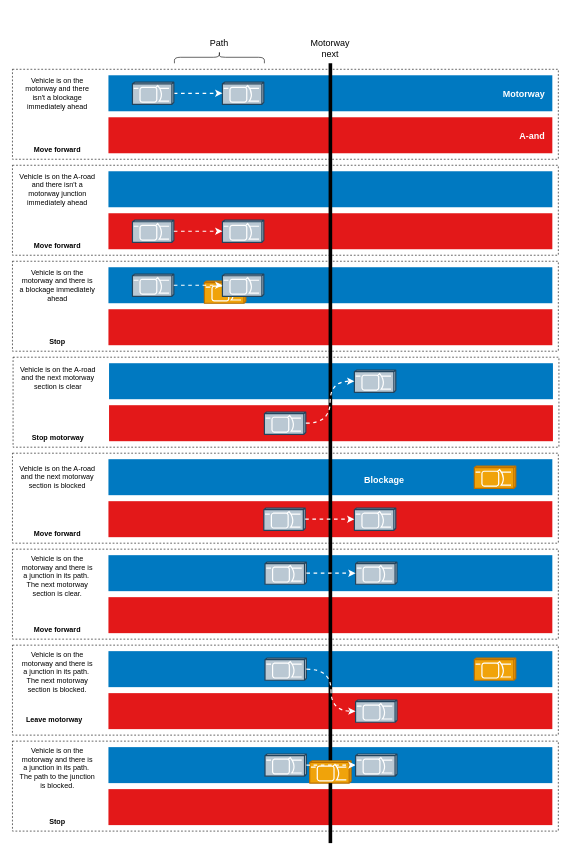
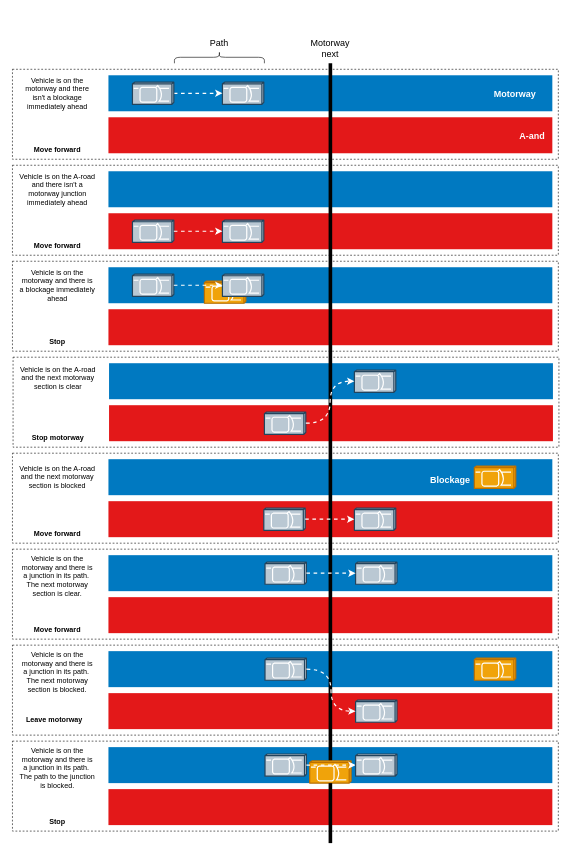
(522, 93) -> (513, 93)
(384, 479) -> (450, 479)
